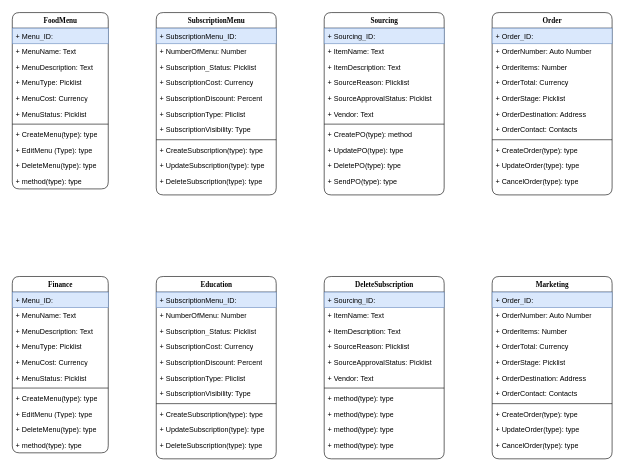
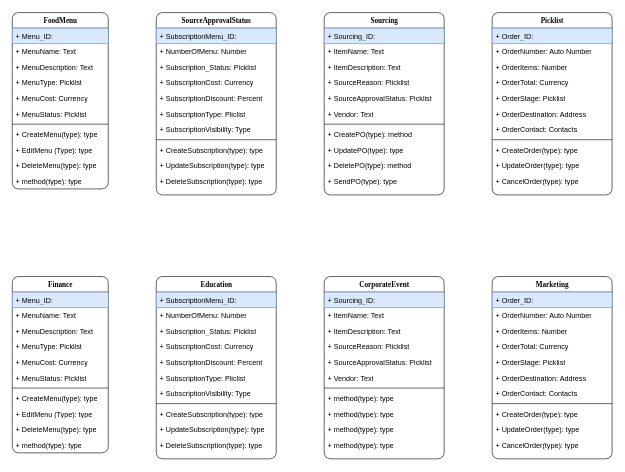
(217, 21) -> (217, 21)
(553, 21) -> (553, 21)
(369, 166) -> (373, 166)
(385, 285) -> (385, 285)
